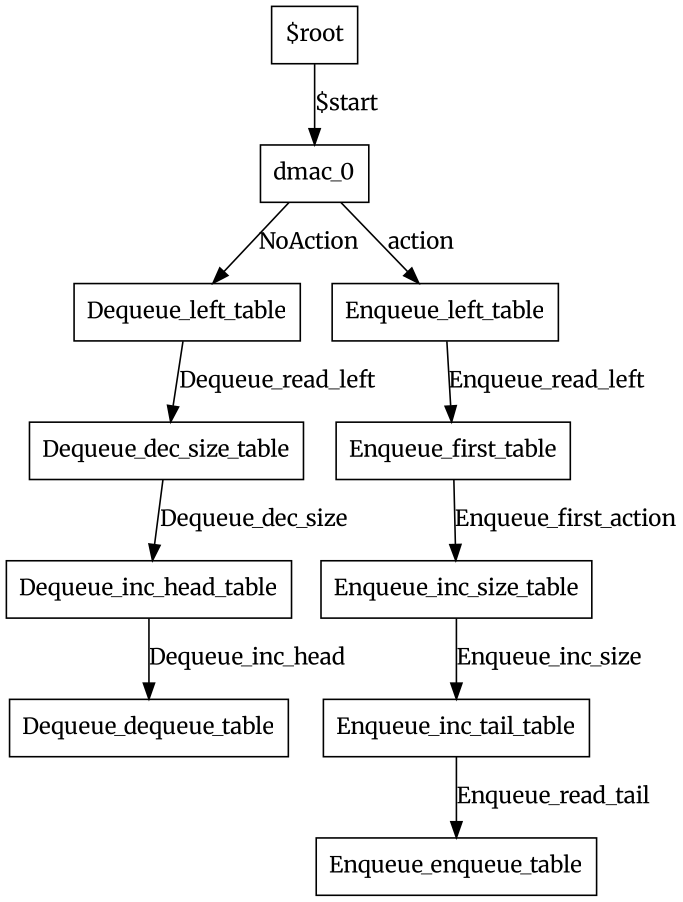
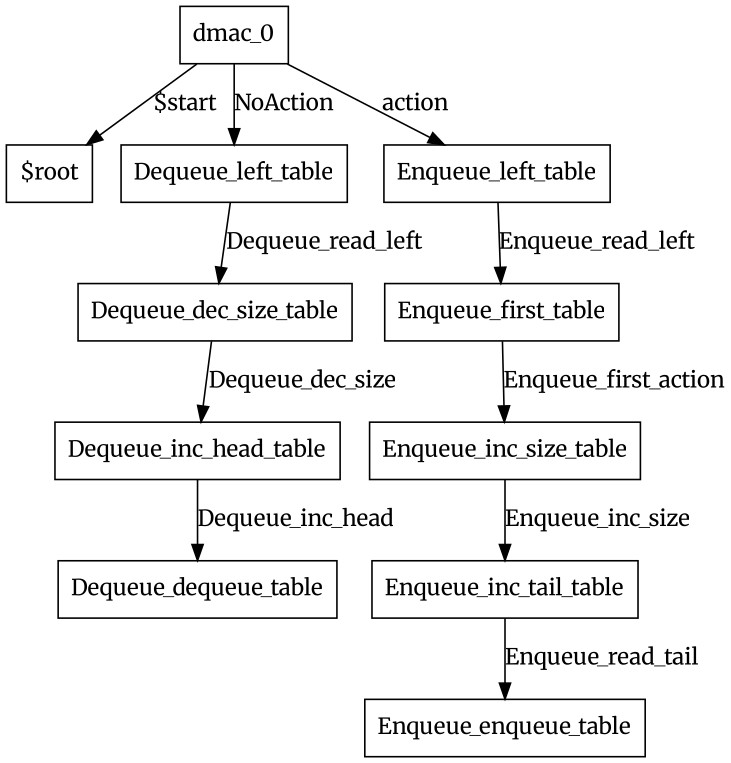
(315, 96) -> (148, 100)
